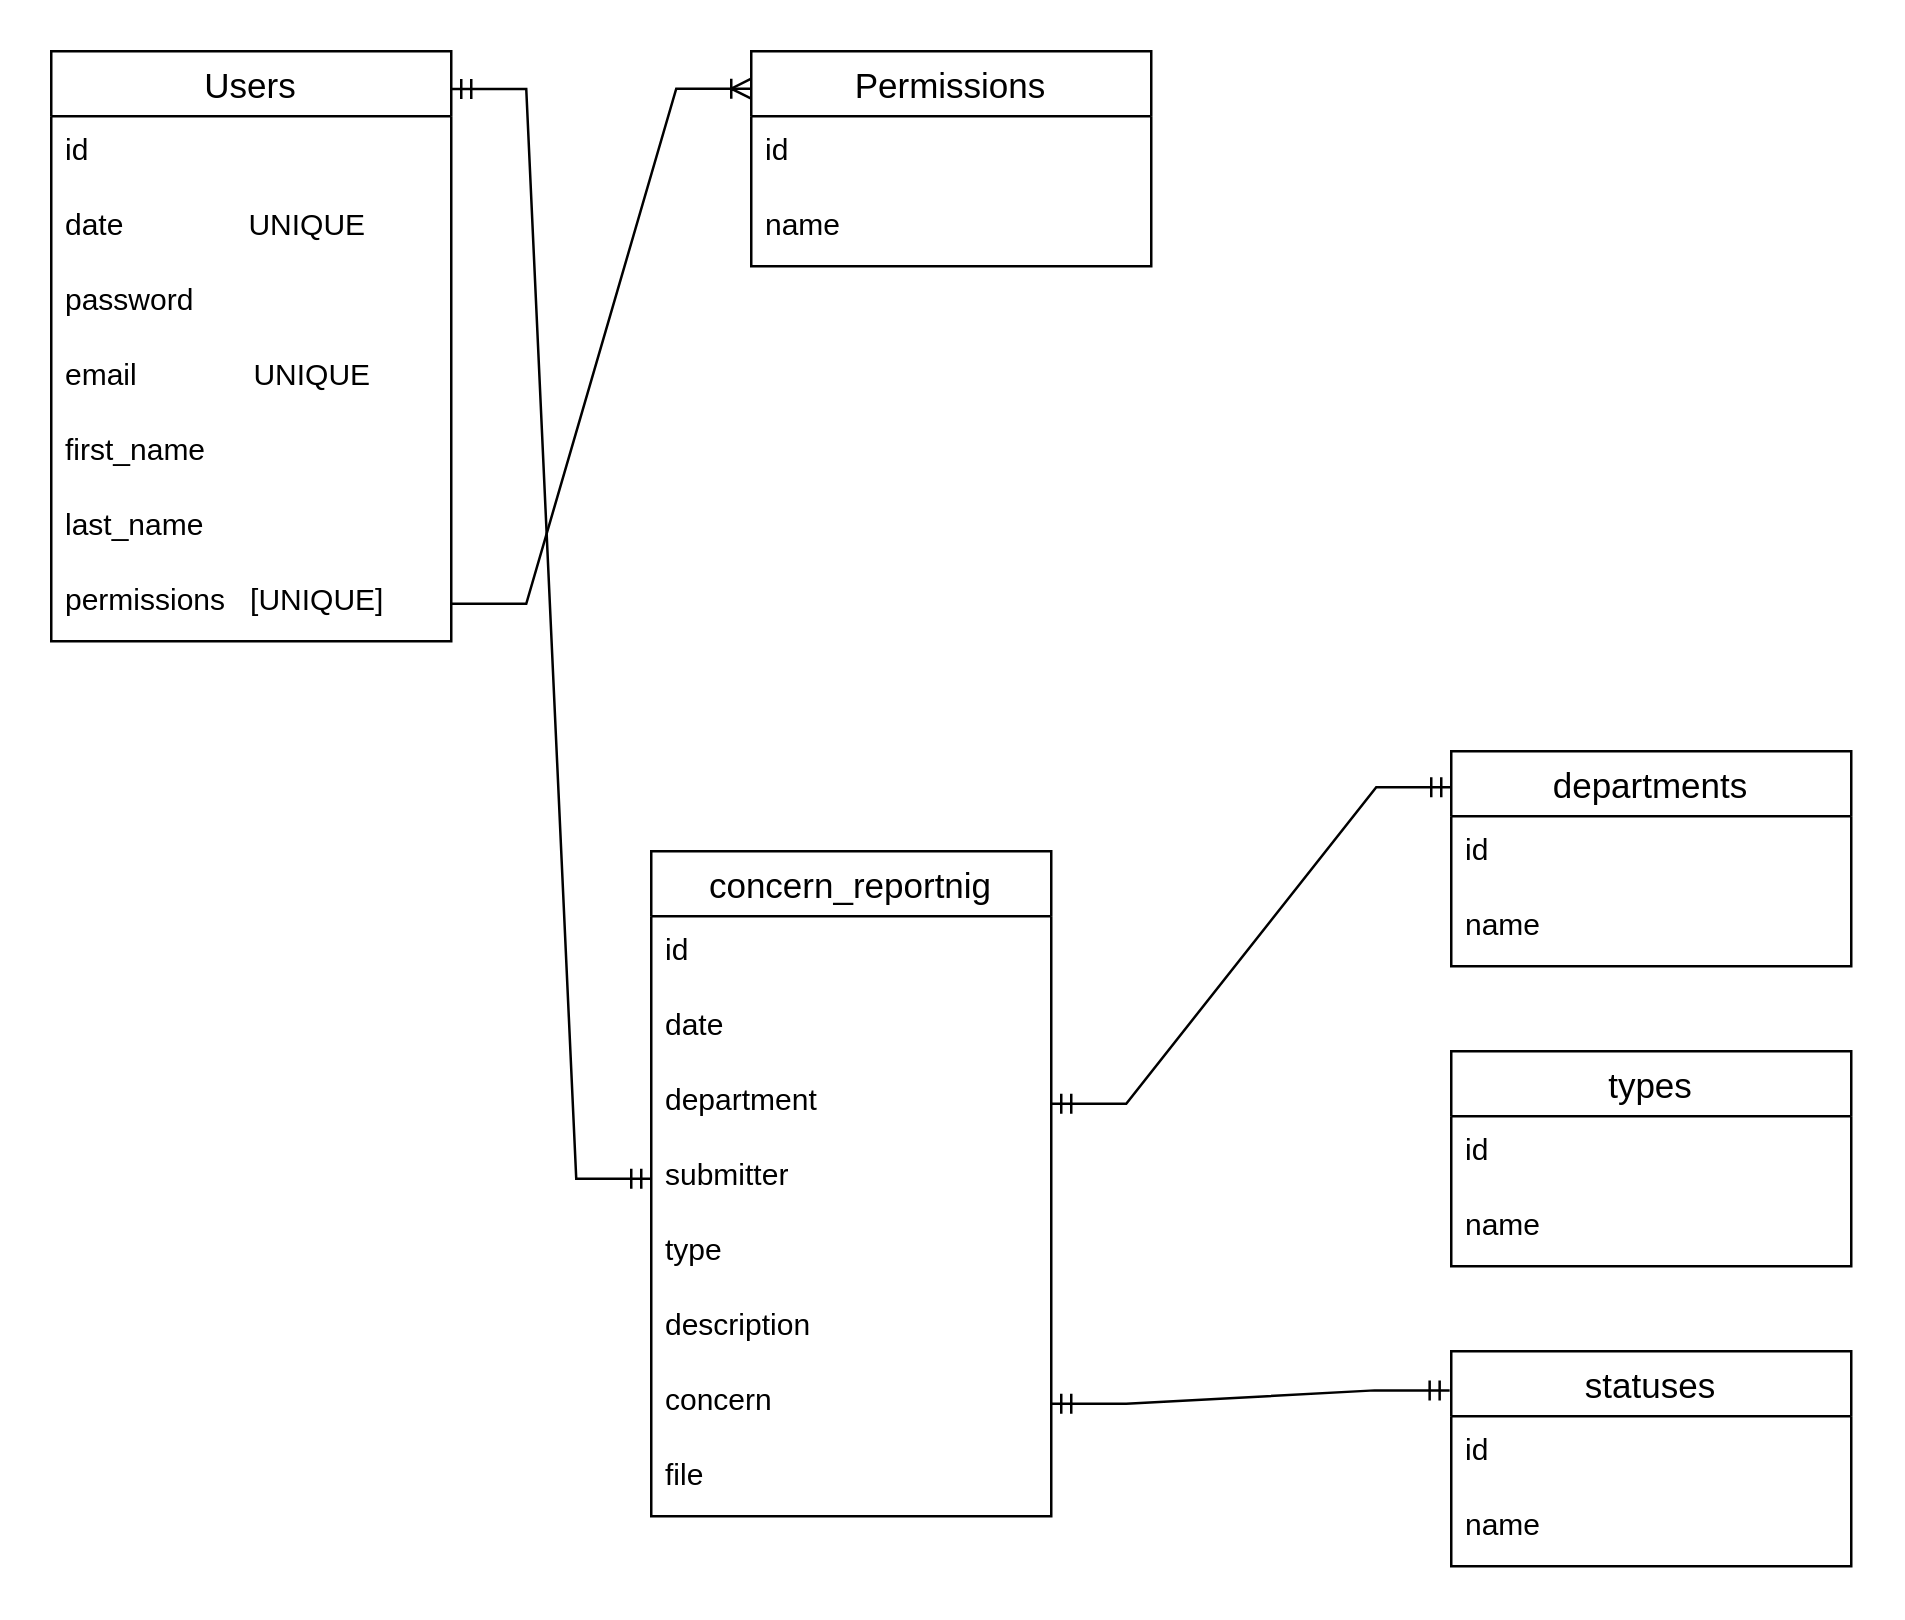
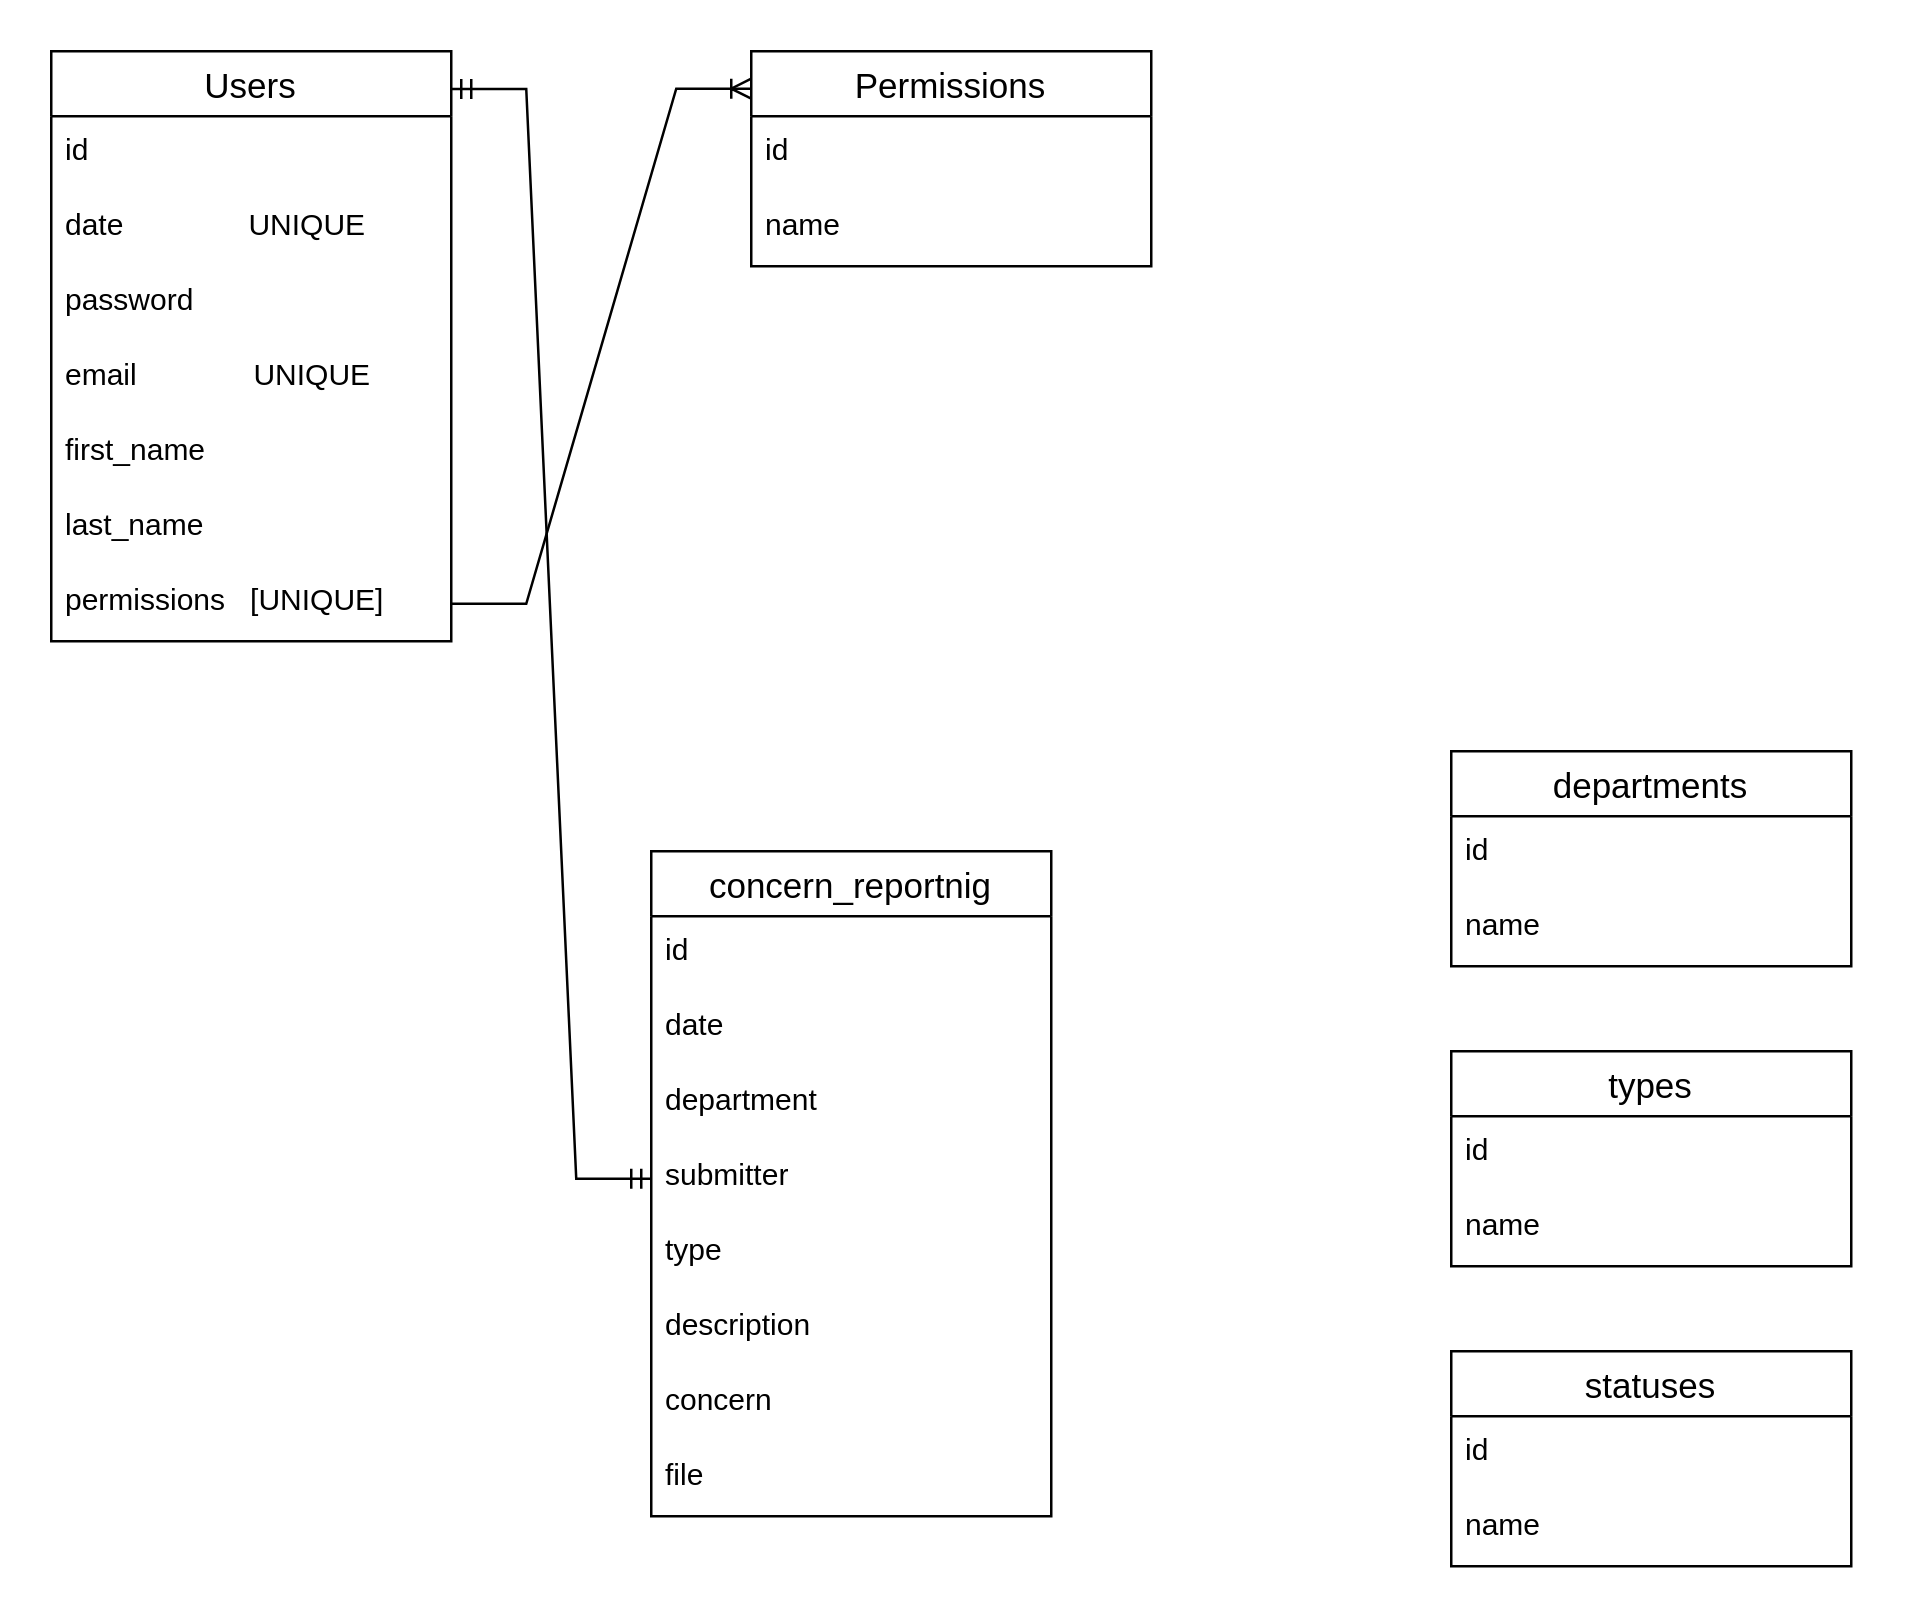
(1252, 944) -> none
(1252, 1397) -> none
